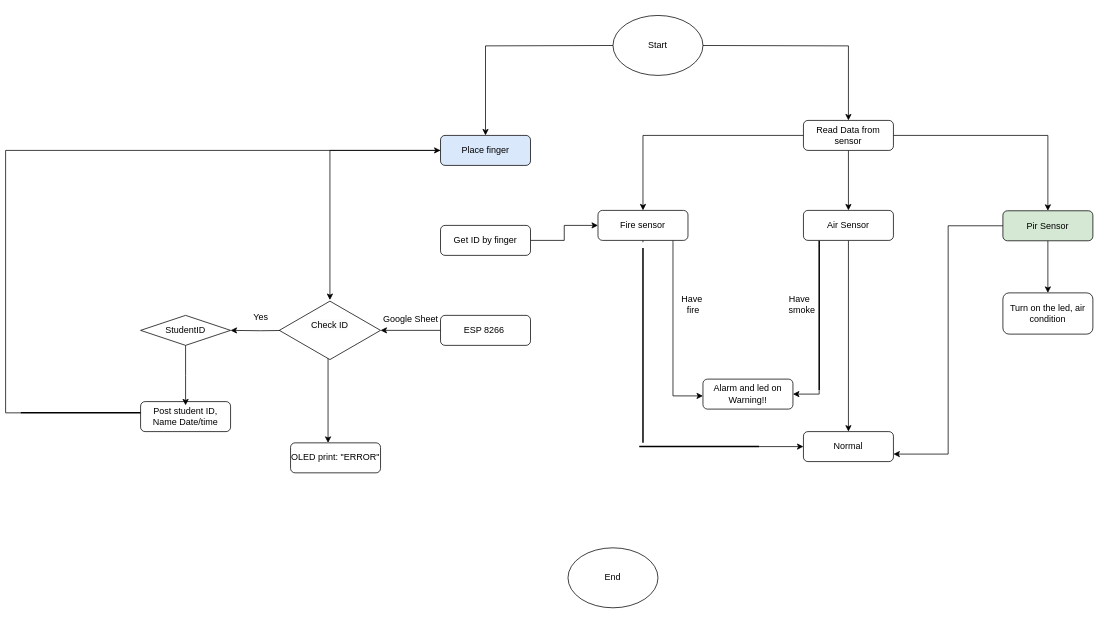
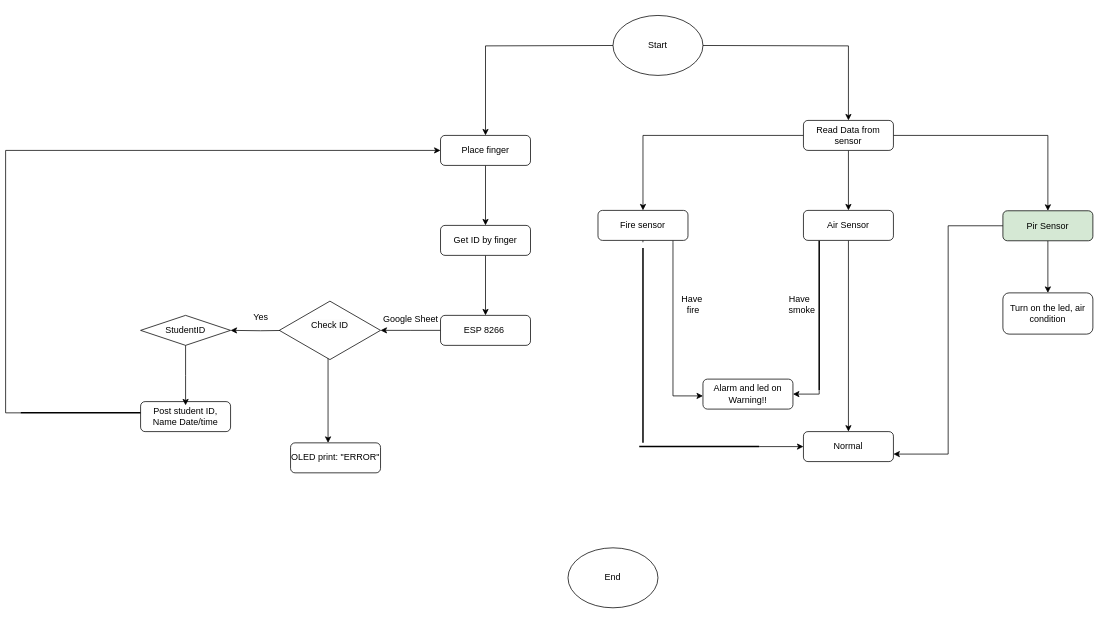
(486, 150) -> (486, 150)
(564, 235) -> (486, 282)
(330, 293) -> (486, 192)
